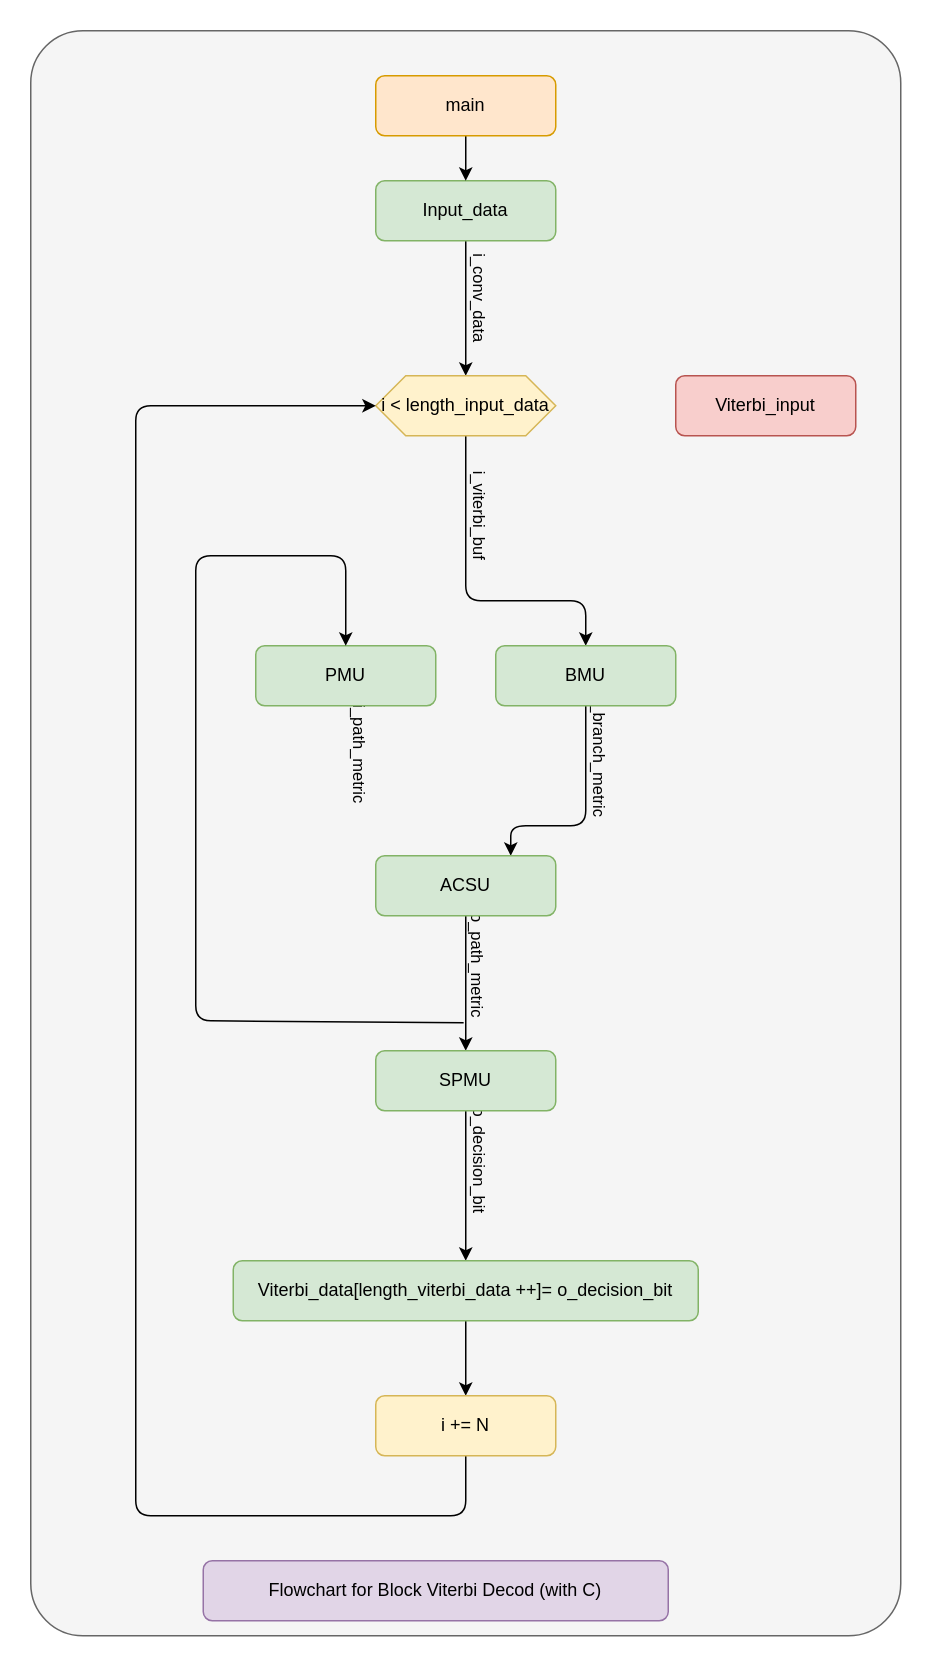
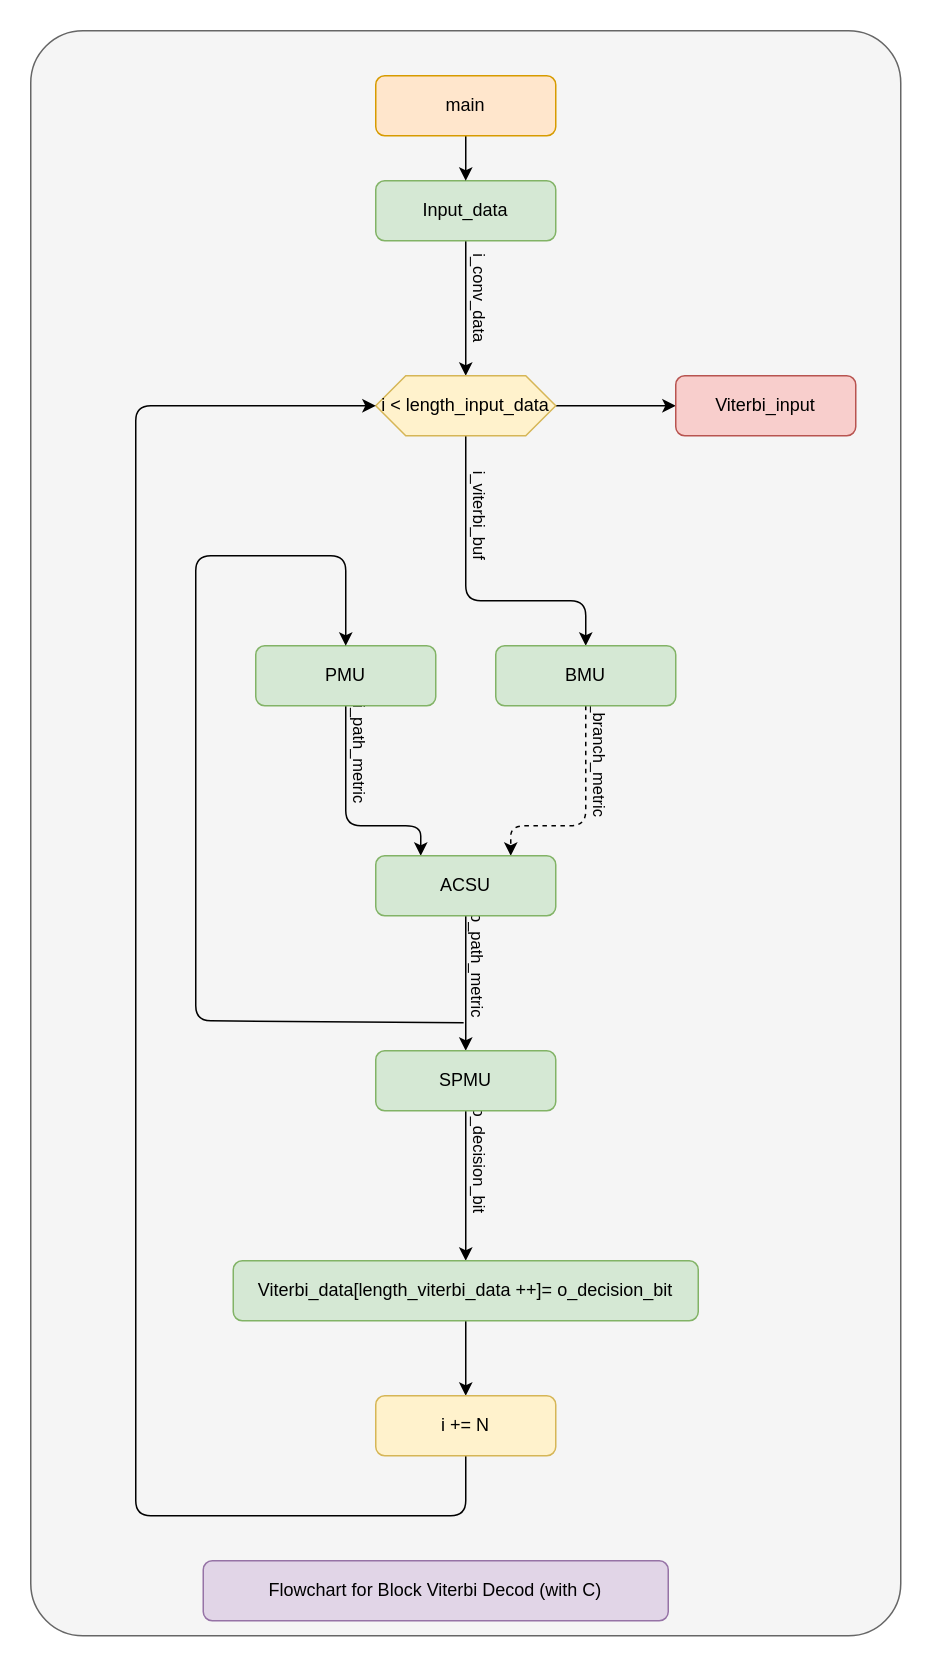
none -> (611, 406)
none -> (346, 803)
(586, 804) -> (586, 804)
